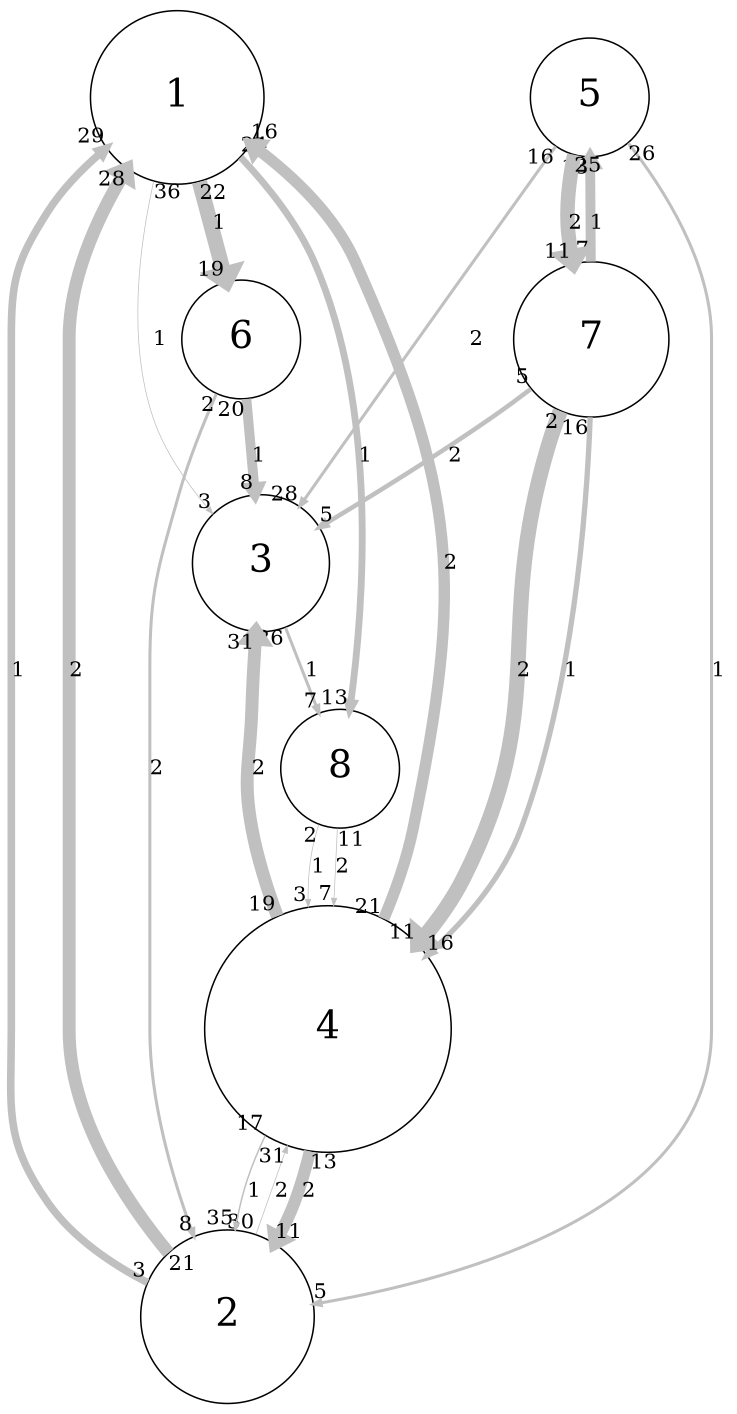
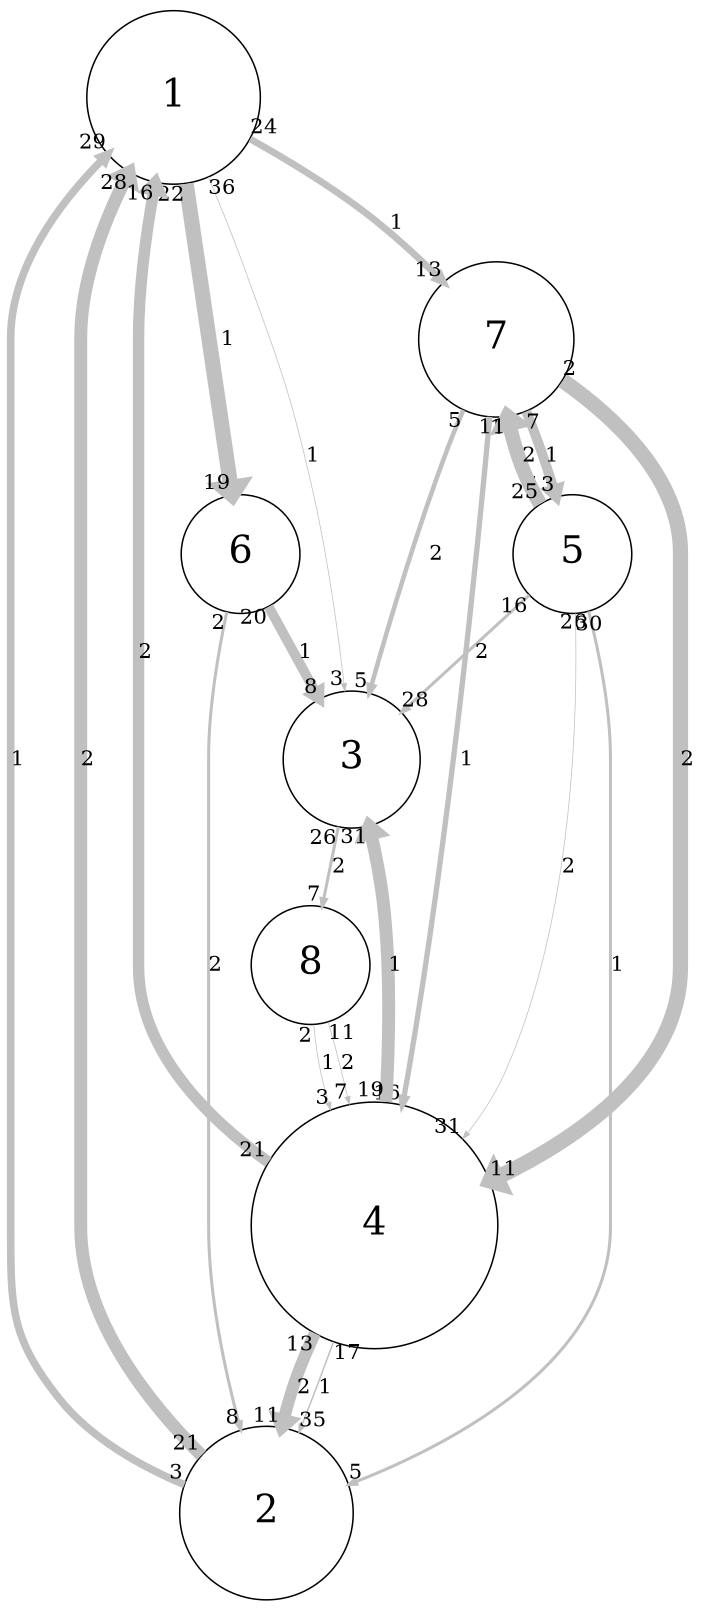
(352, 401) -> (349, 201)
(313, 671) -> (340, 867)
(259, 769) -> (396, 965)
(270, 1194) -> (559, 882)
